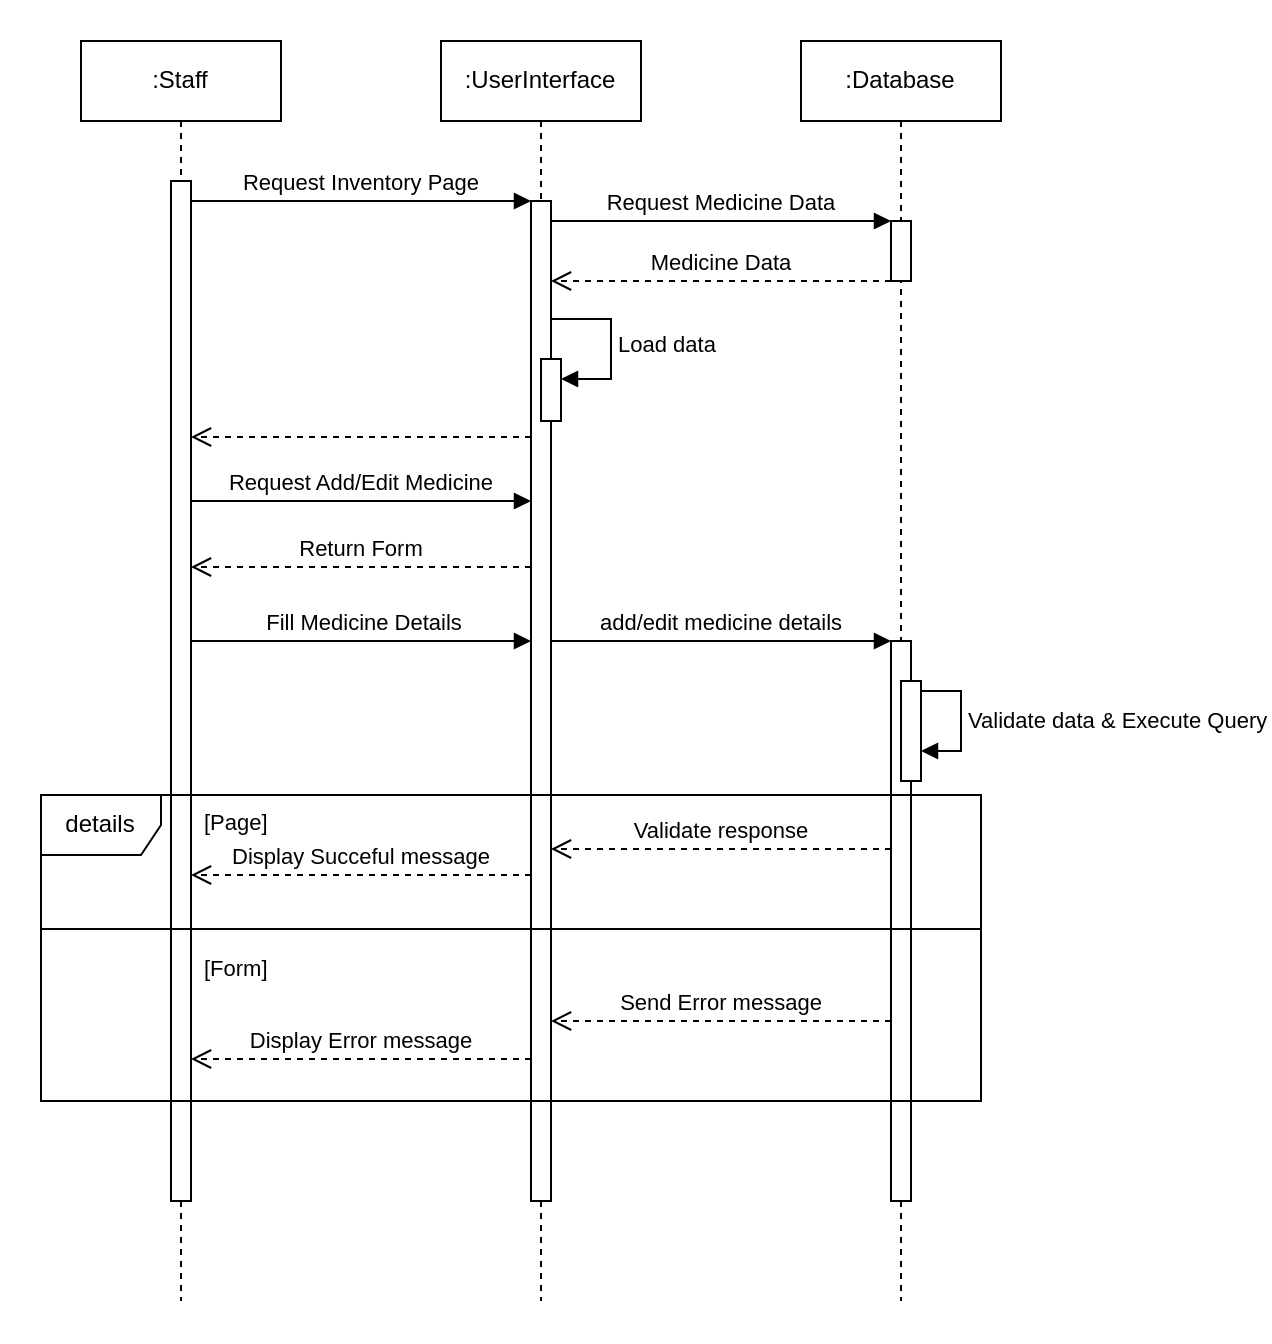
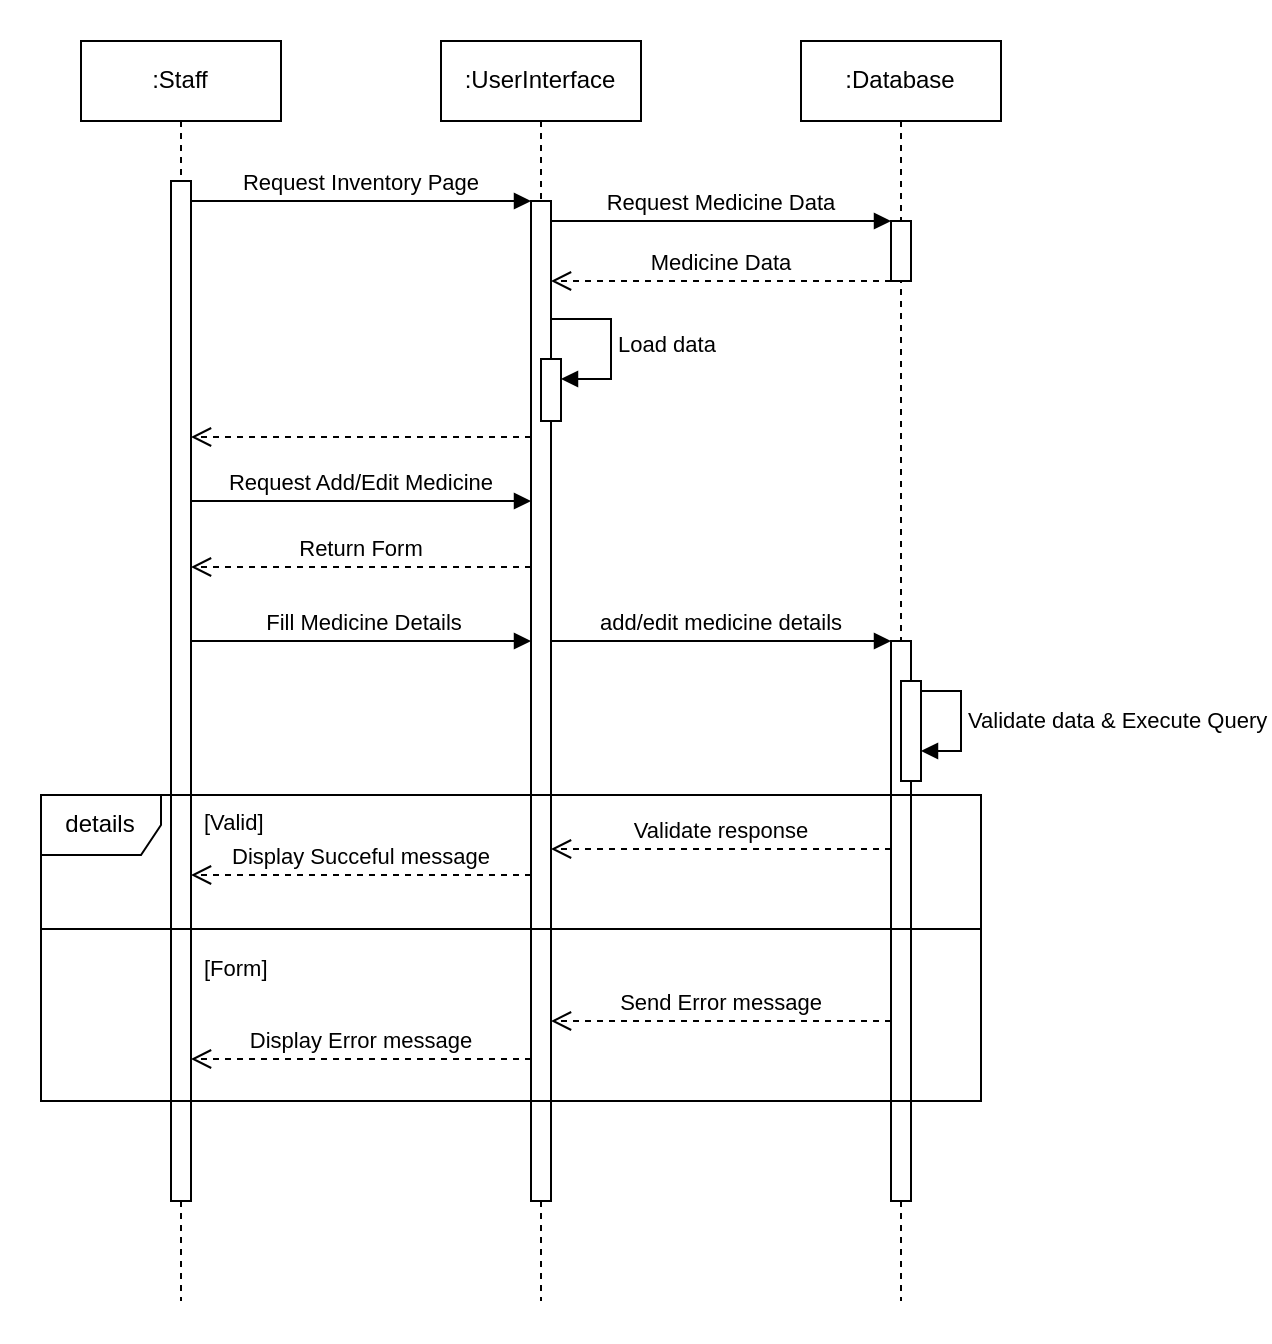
(245, 823) -> (246, 823)
